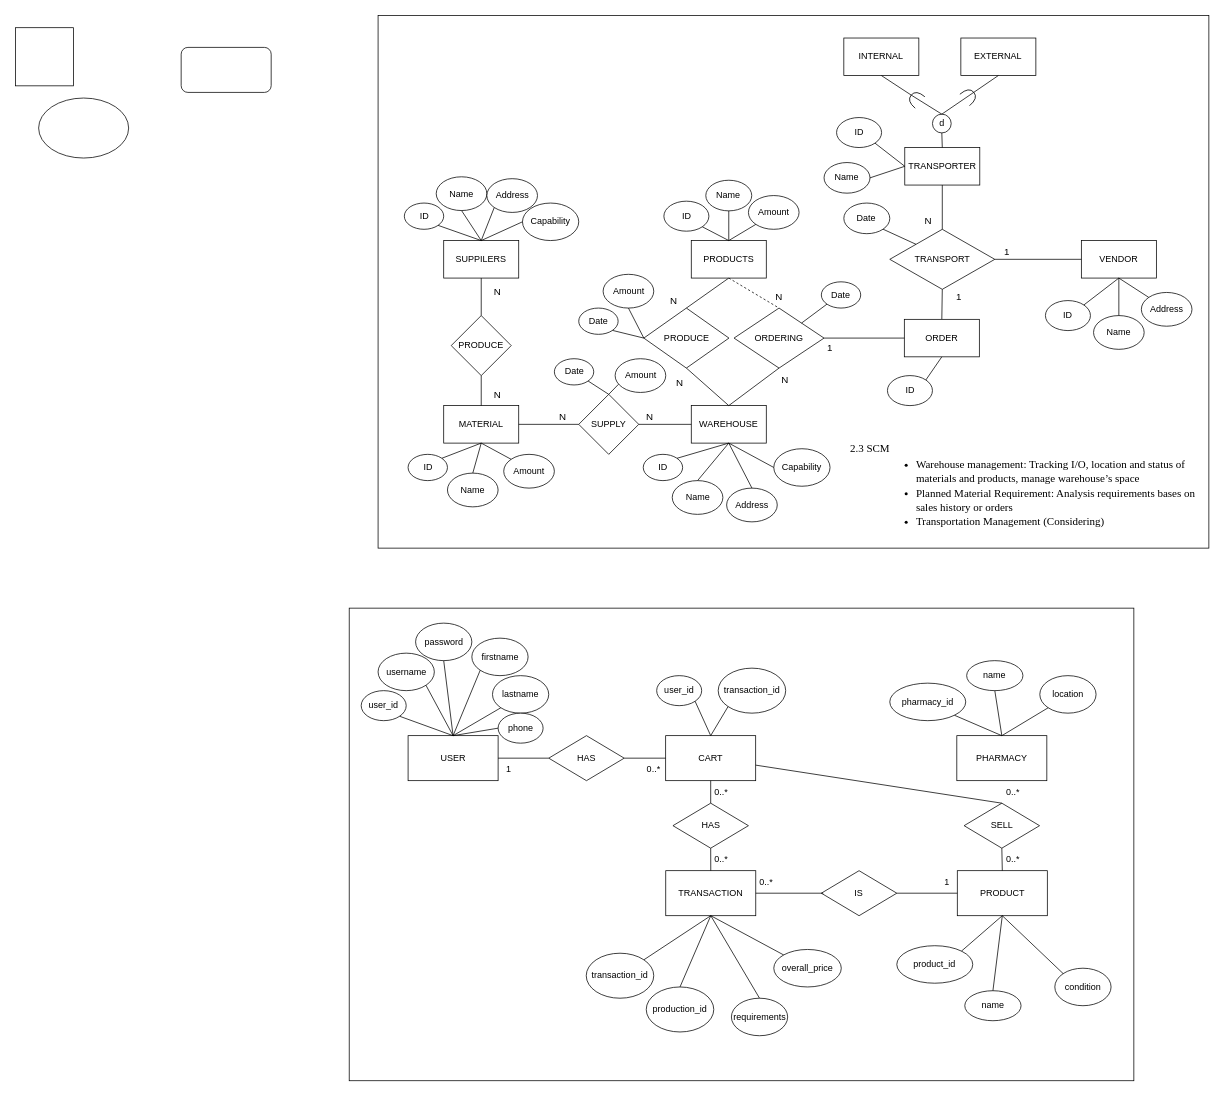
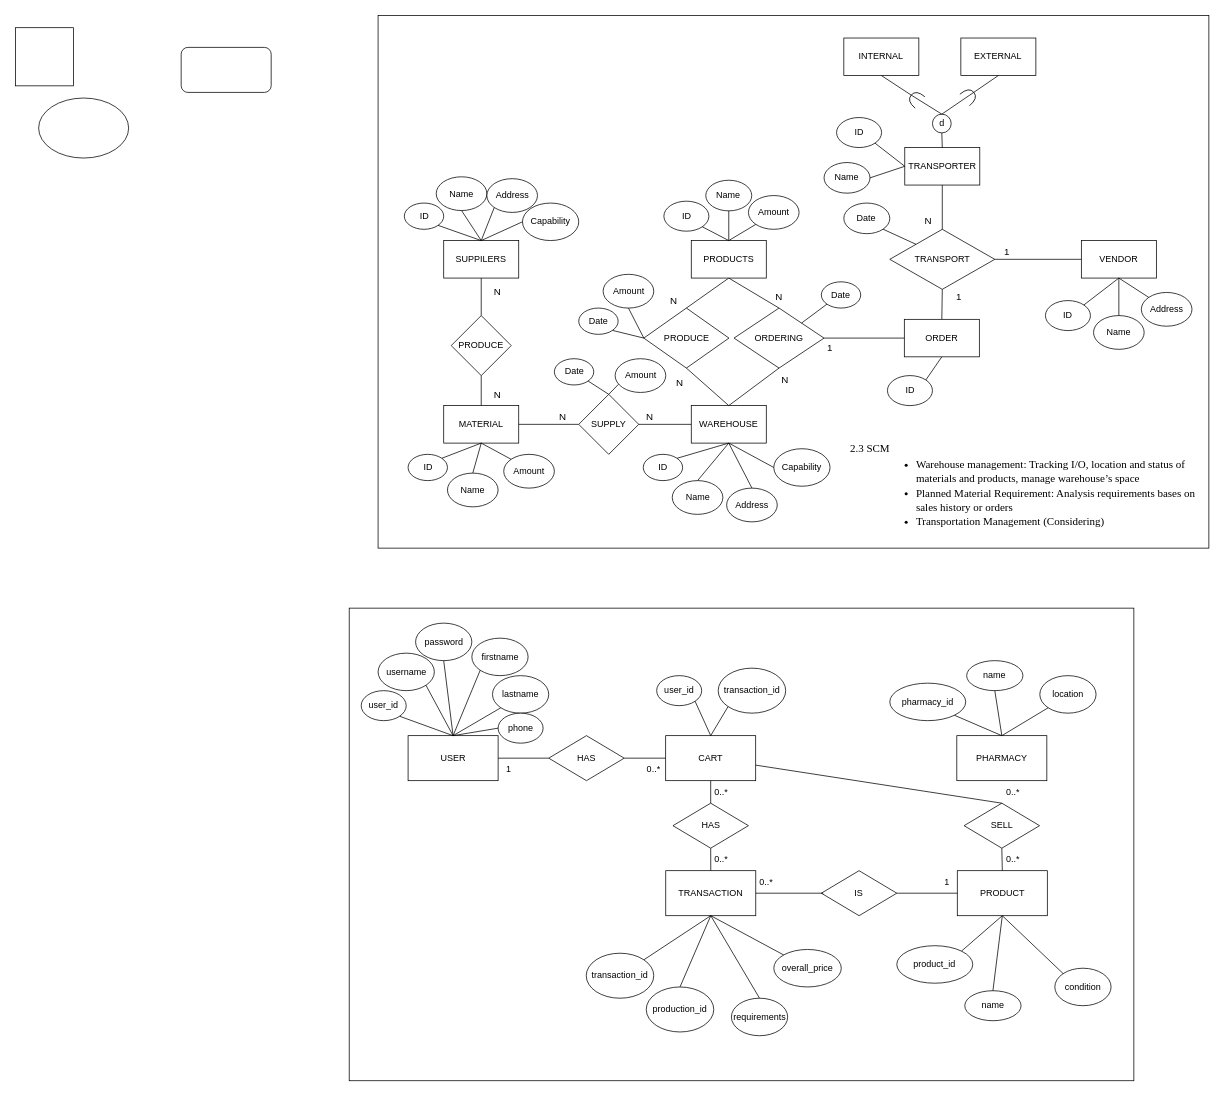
(755, 293) -> (755, 293)
